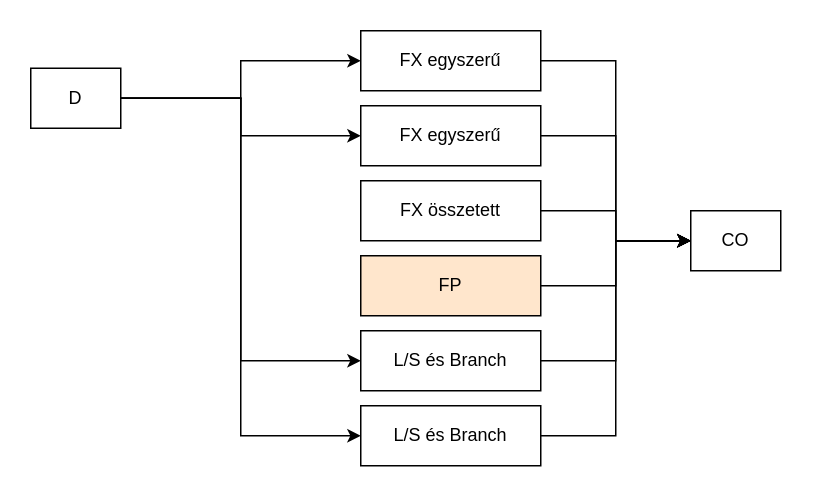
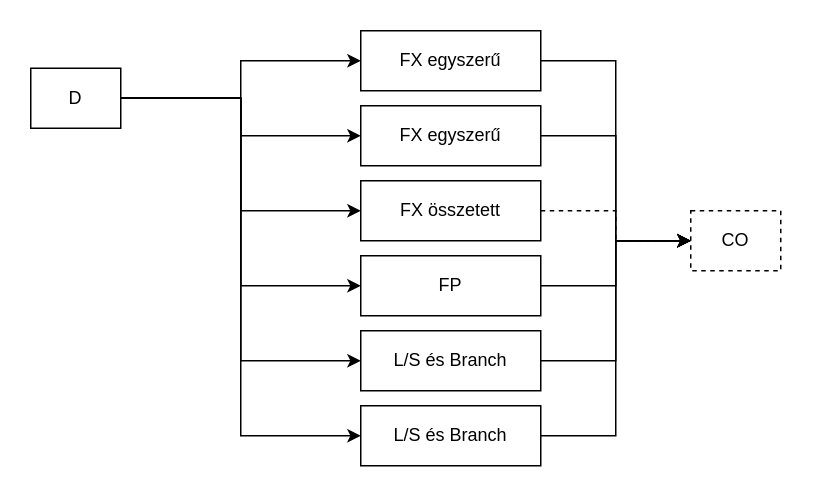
none -> (297, 211)
(578, 211) -> (578, 211)
(736, 241) -> (736, 241)
none -> (297, 286)
(451, 286) -> (451, 286)
(541, 286) -> (689, 241)
